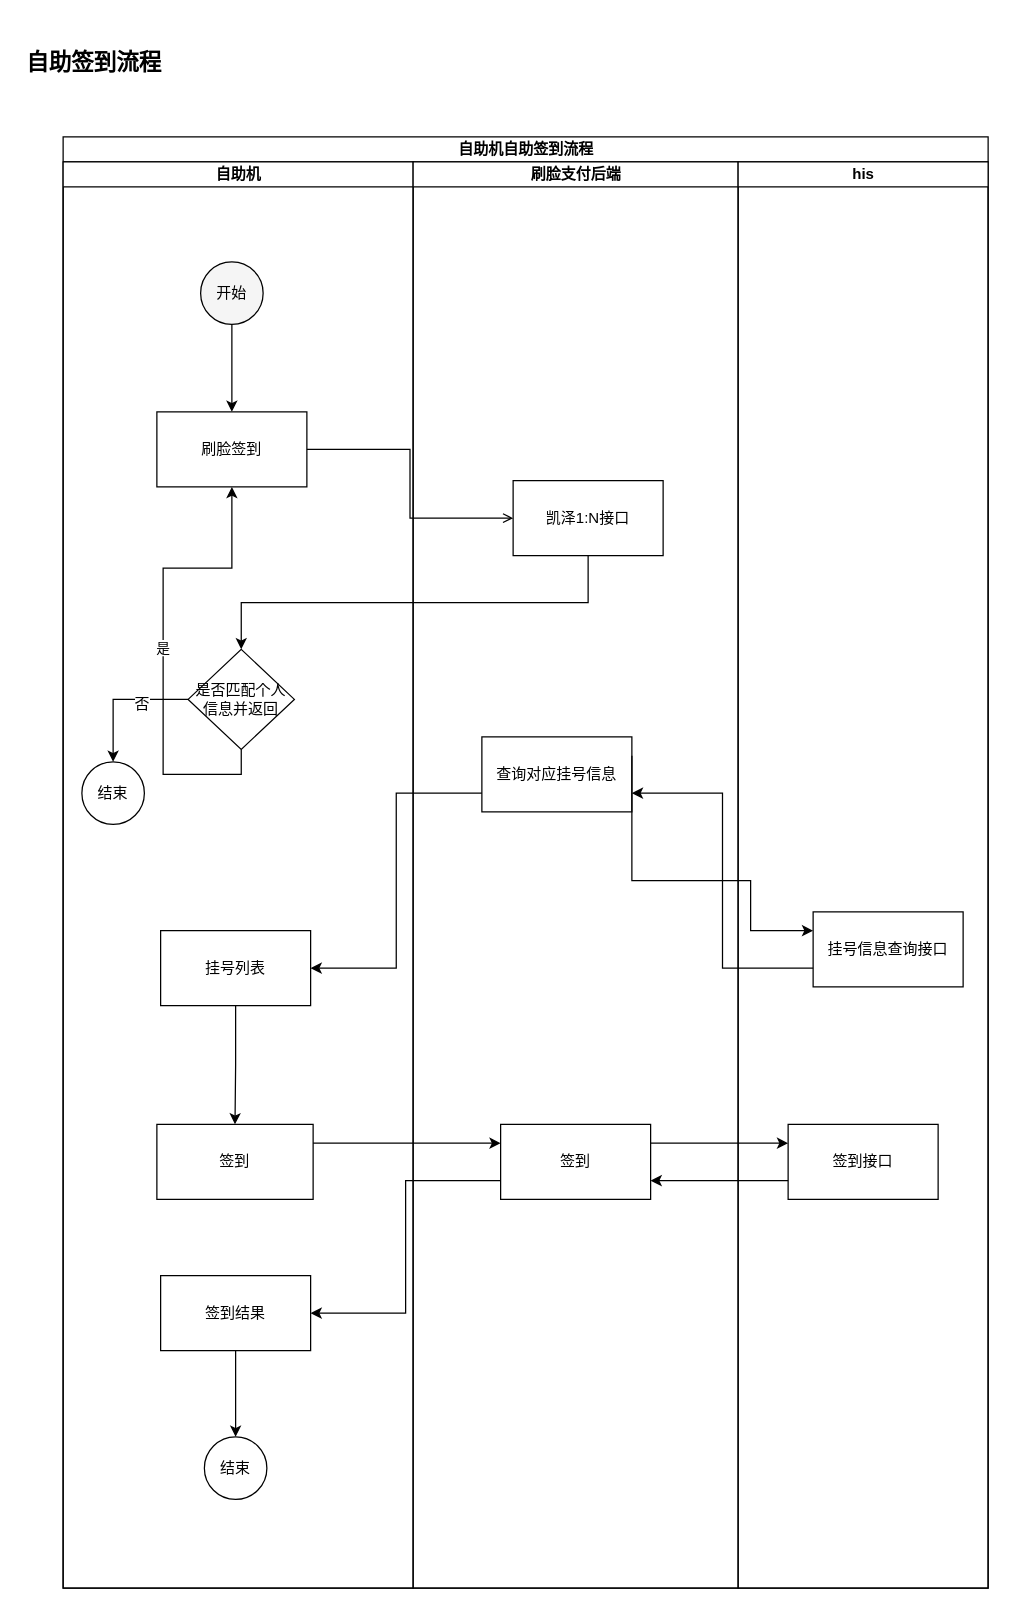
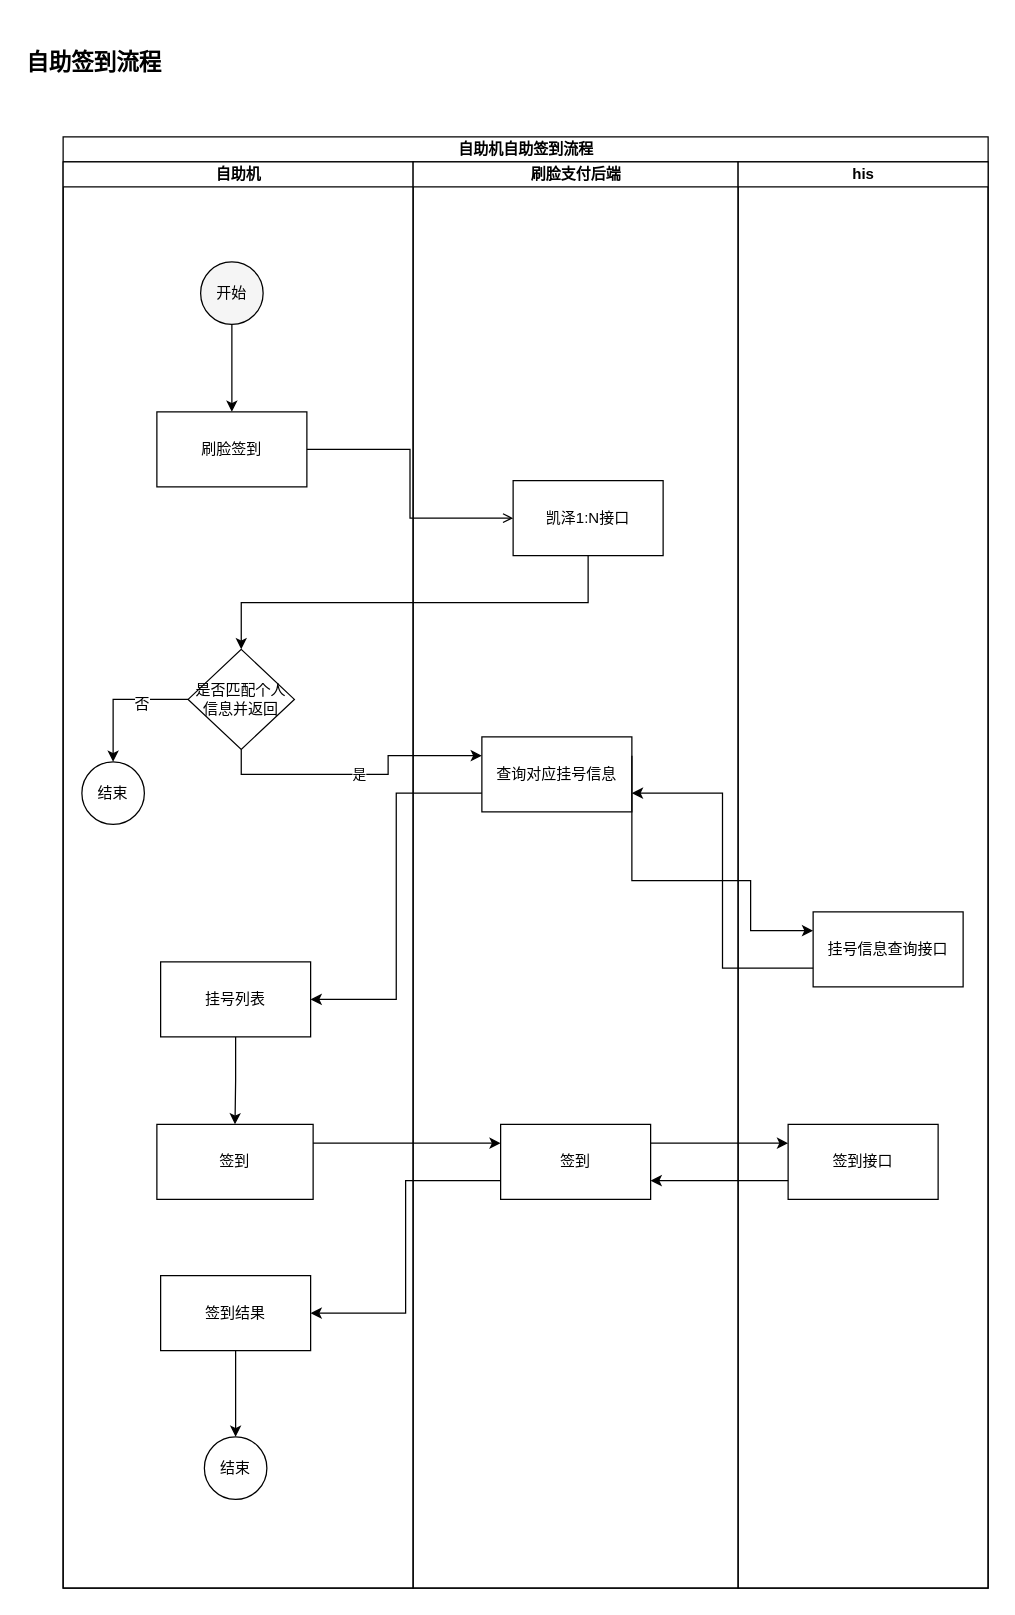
(163, 641) -> (365, 774)
(236, 968) -> (236, 999)
